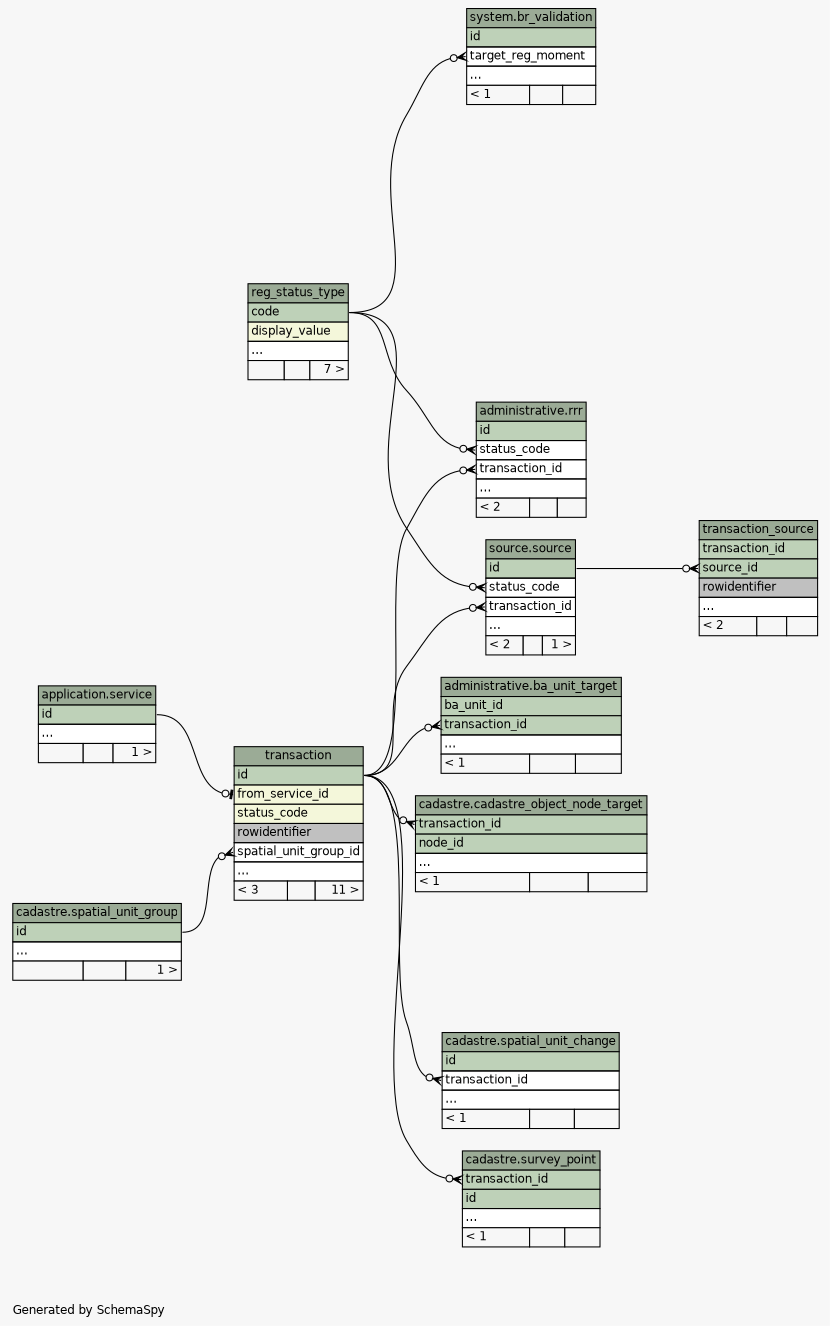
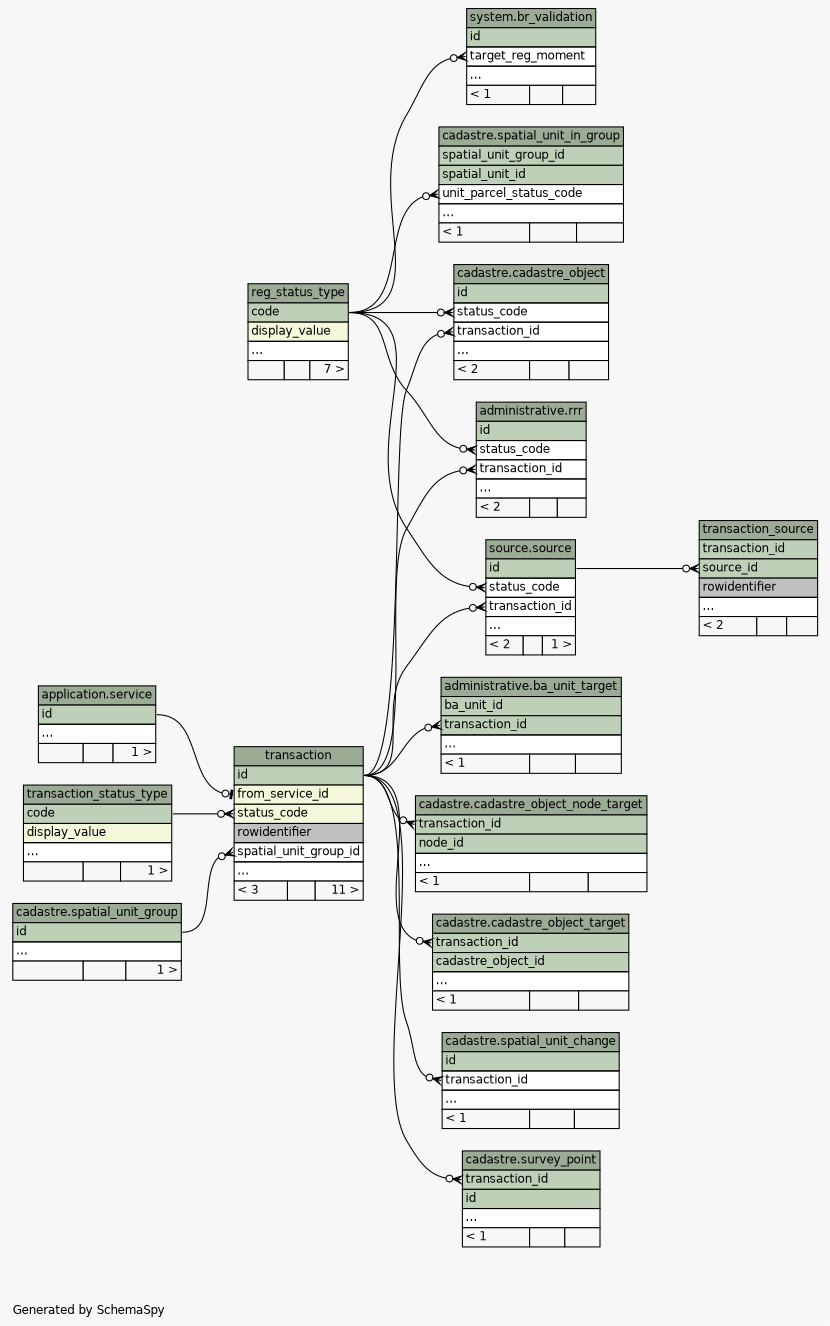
none -> (531, 185)
none -> (531, 322)
none -> (97, 833)
none -> (531, 962)
